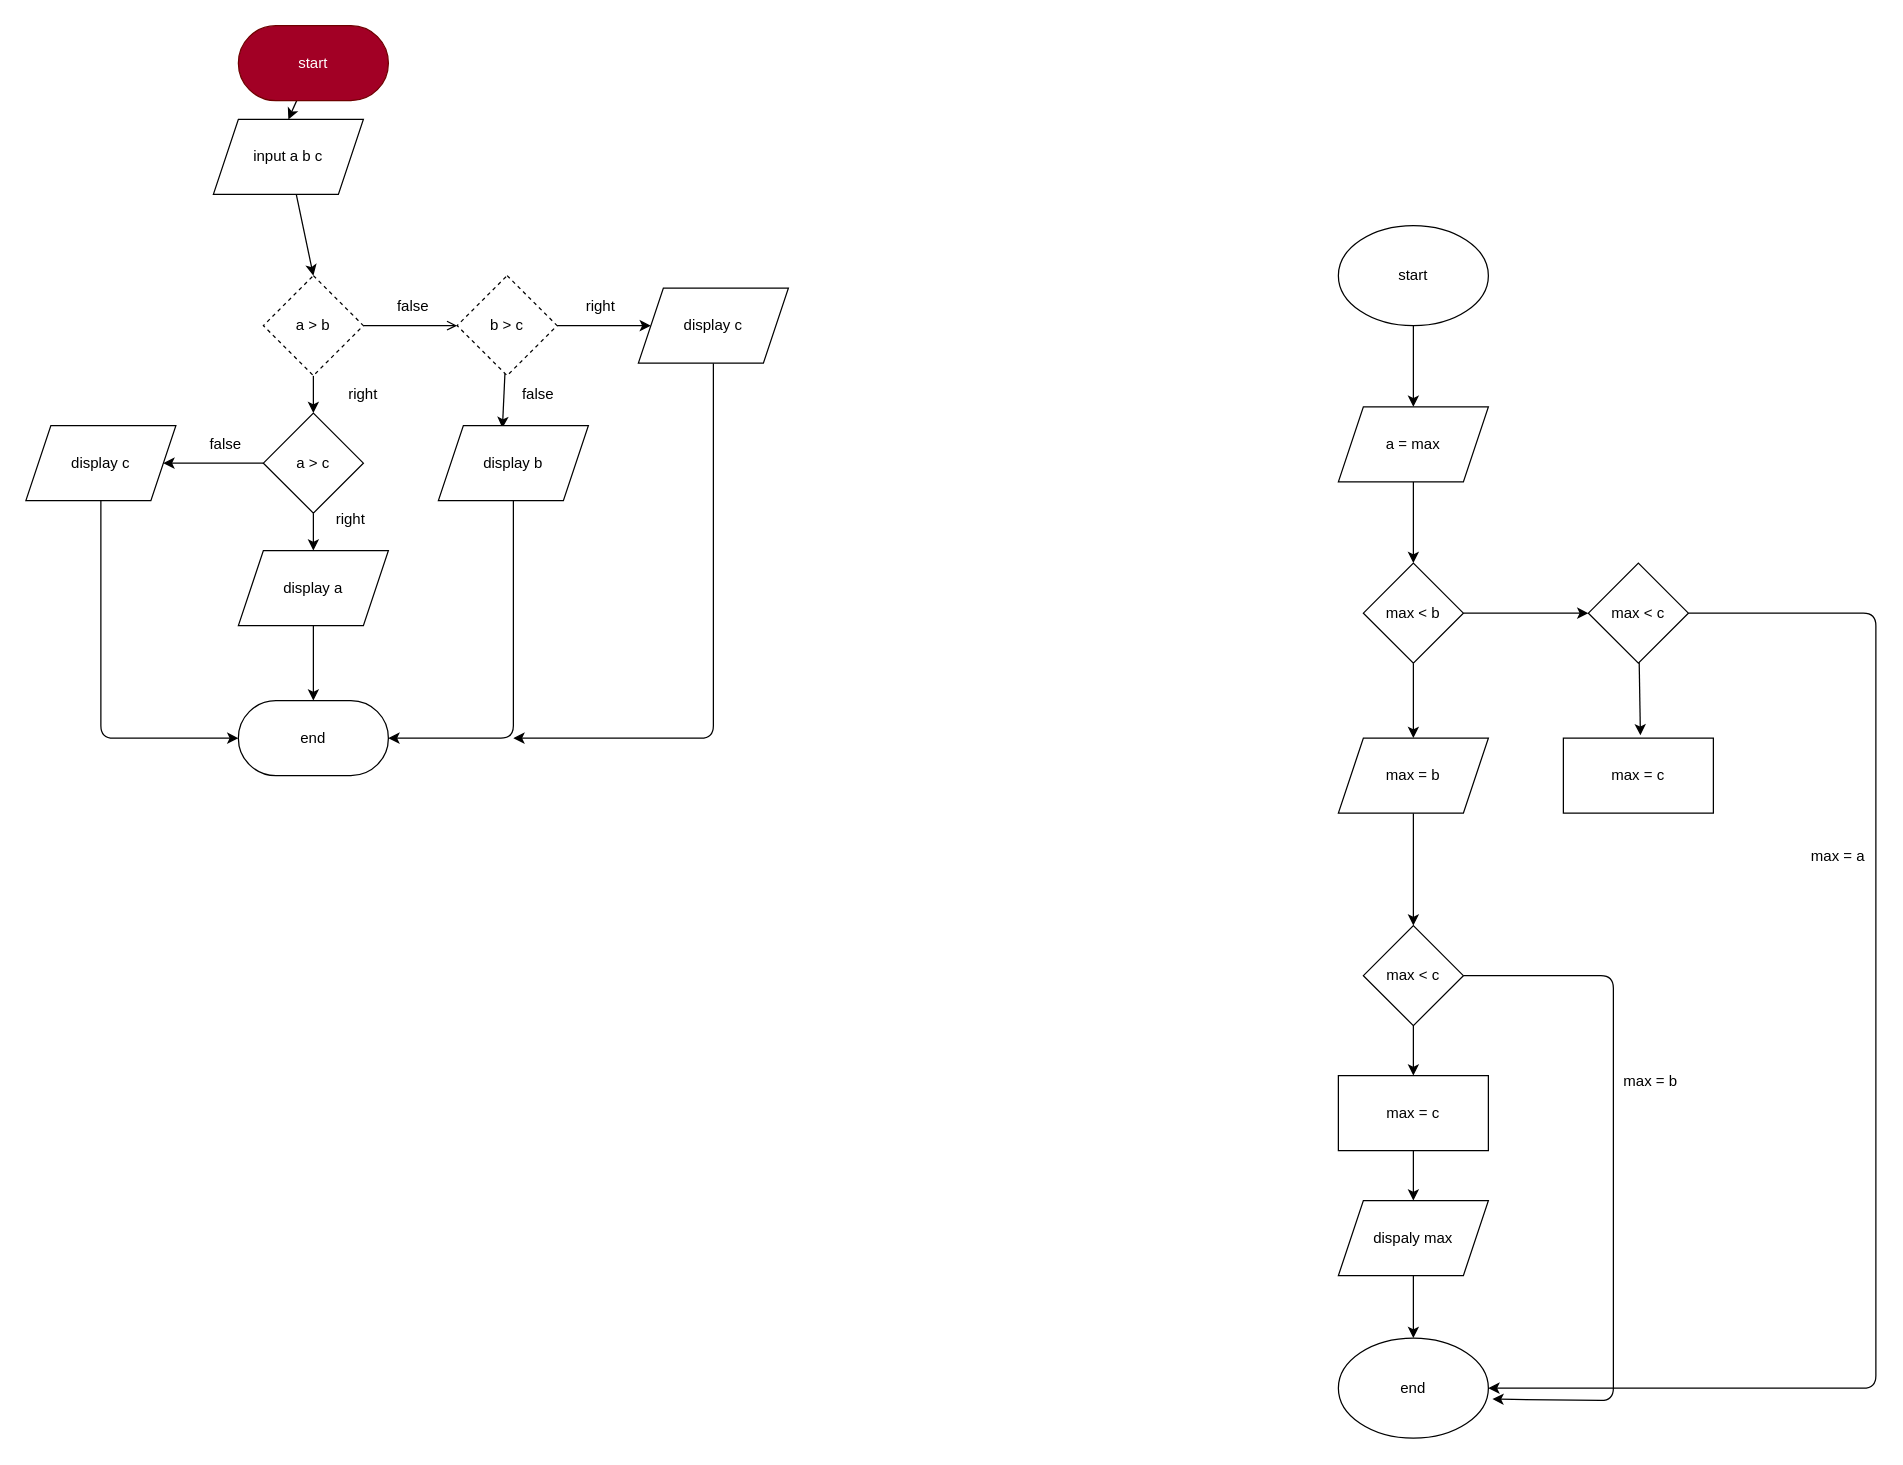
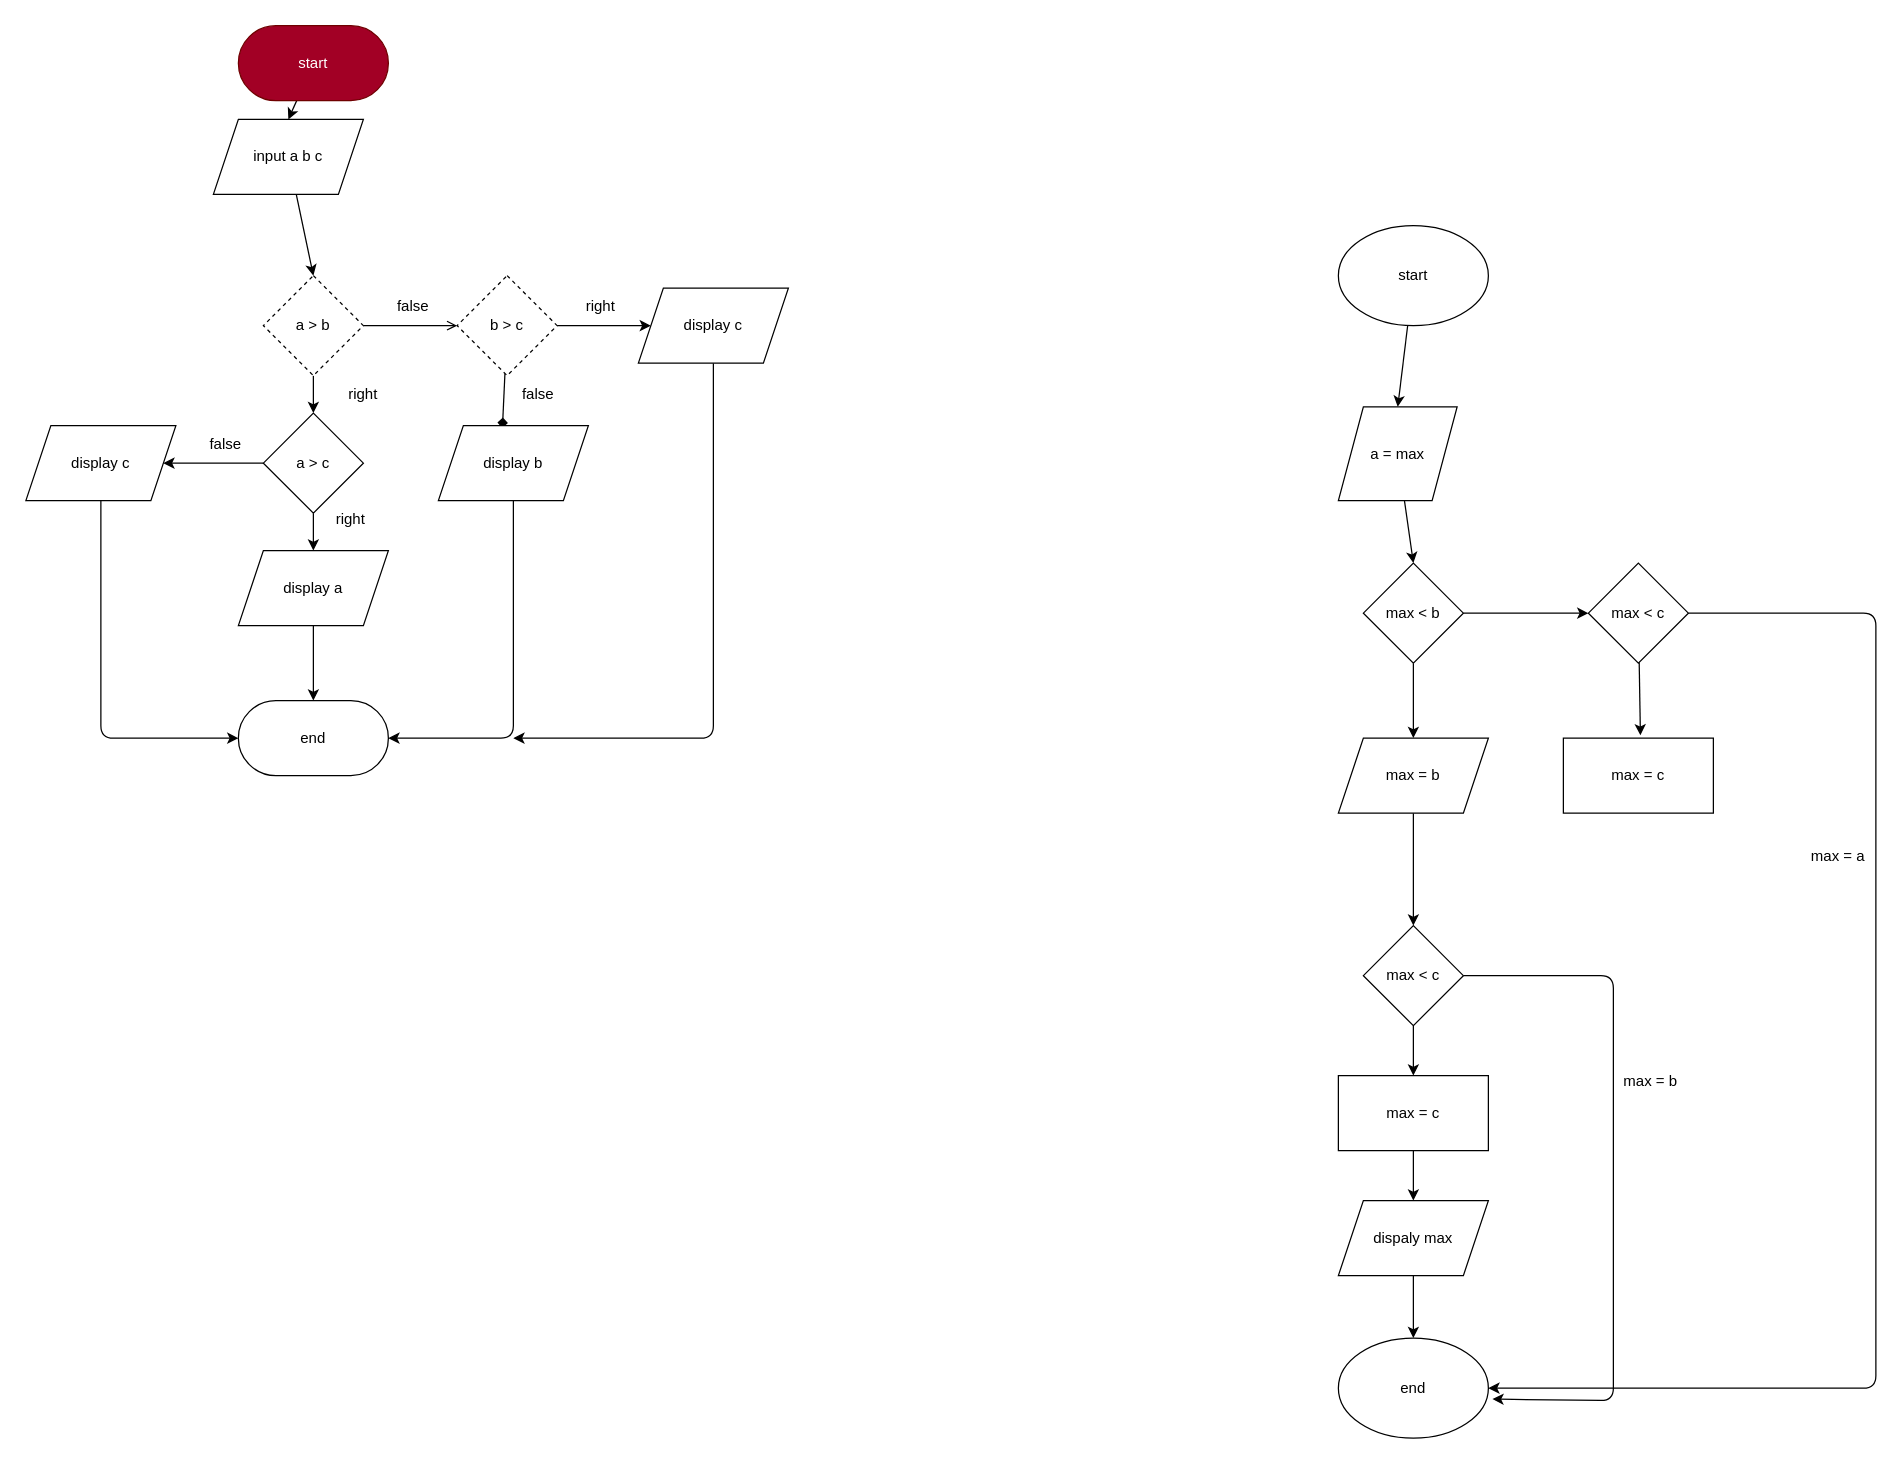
(503, 418) -> (503, 417)
(1413, 444) -> (1398, 454)
